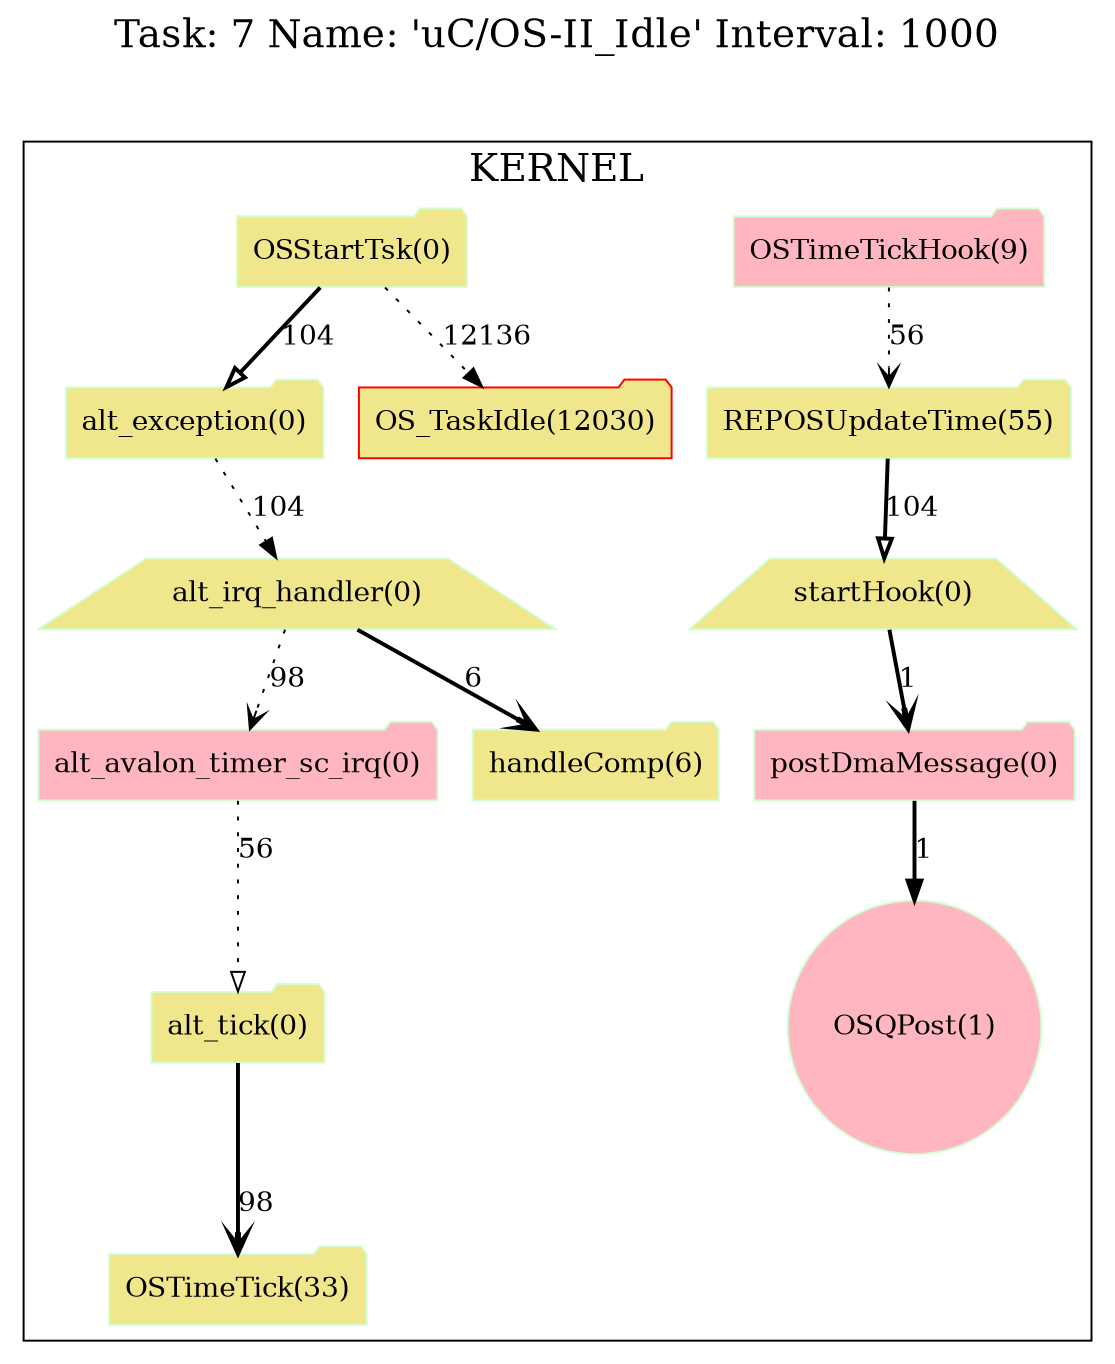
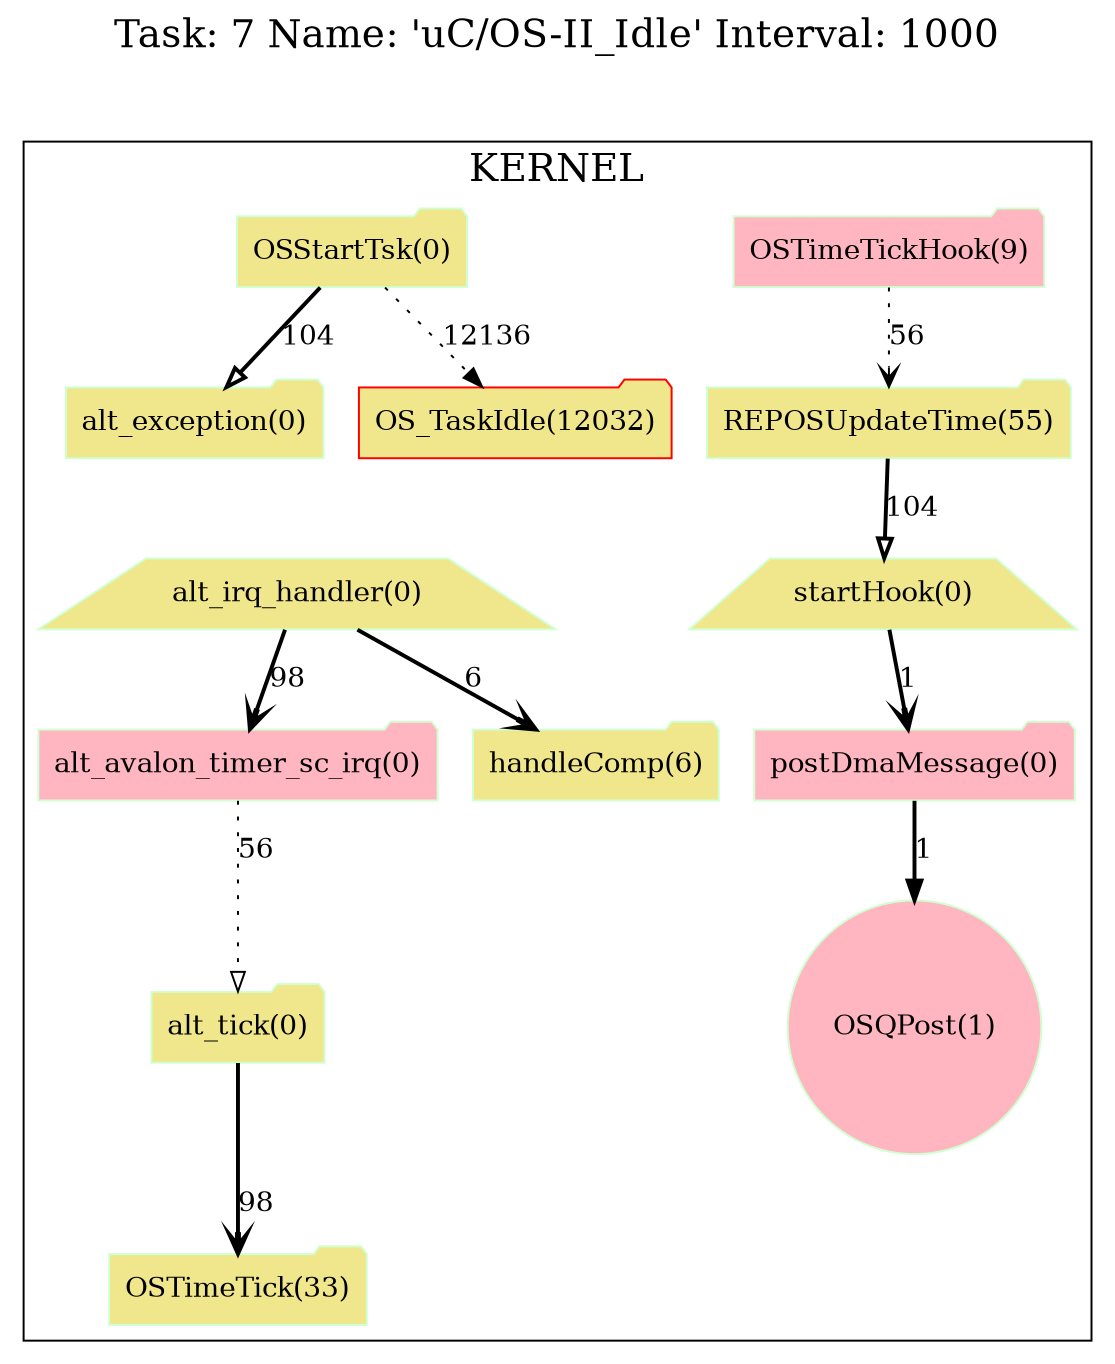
(515, 423) -> (515, 423)
(241, 500) -> none
(271, 670) -> (271, 670)
